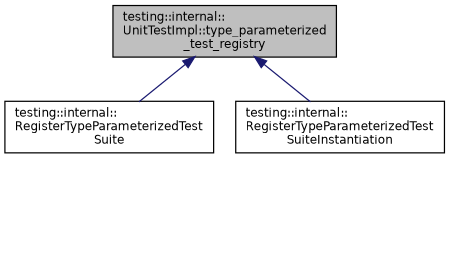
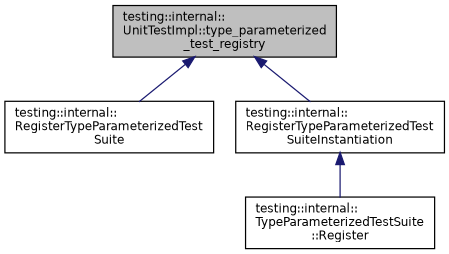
none -> (340, 223)
